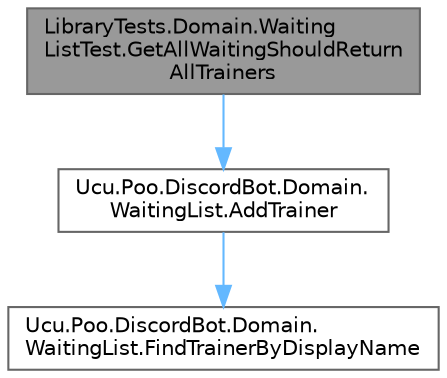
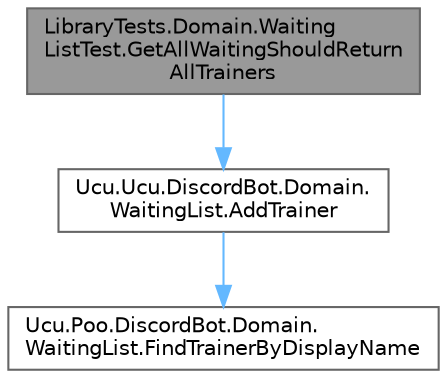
(224, 201) -> (224, 201)
